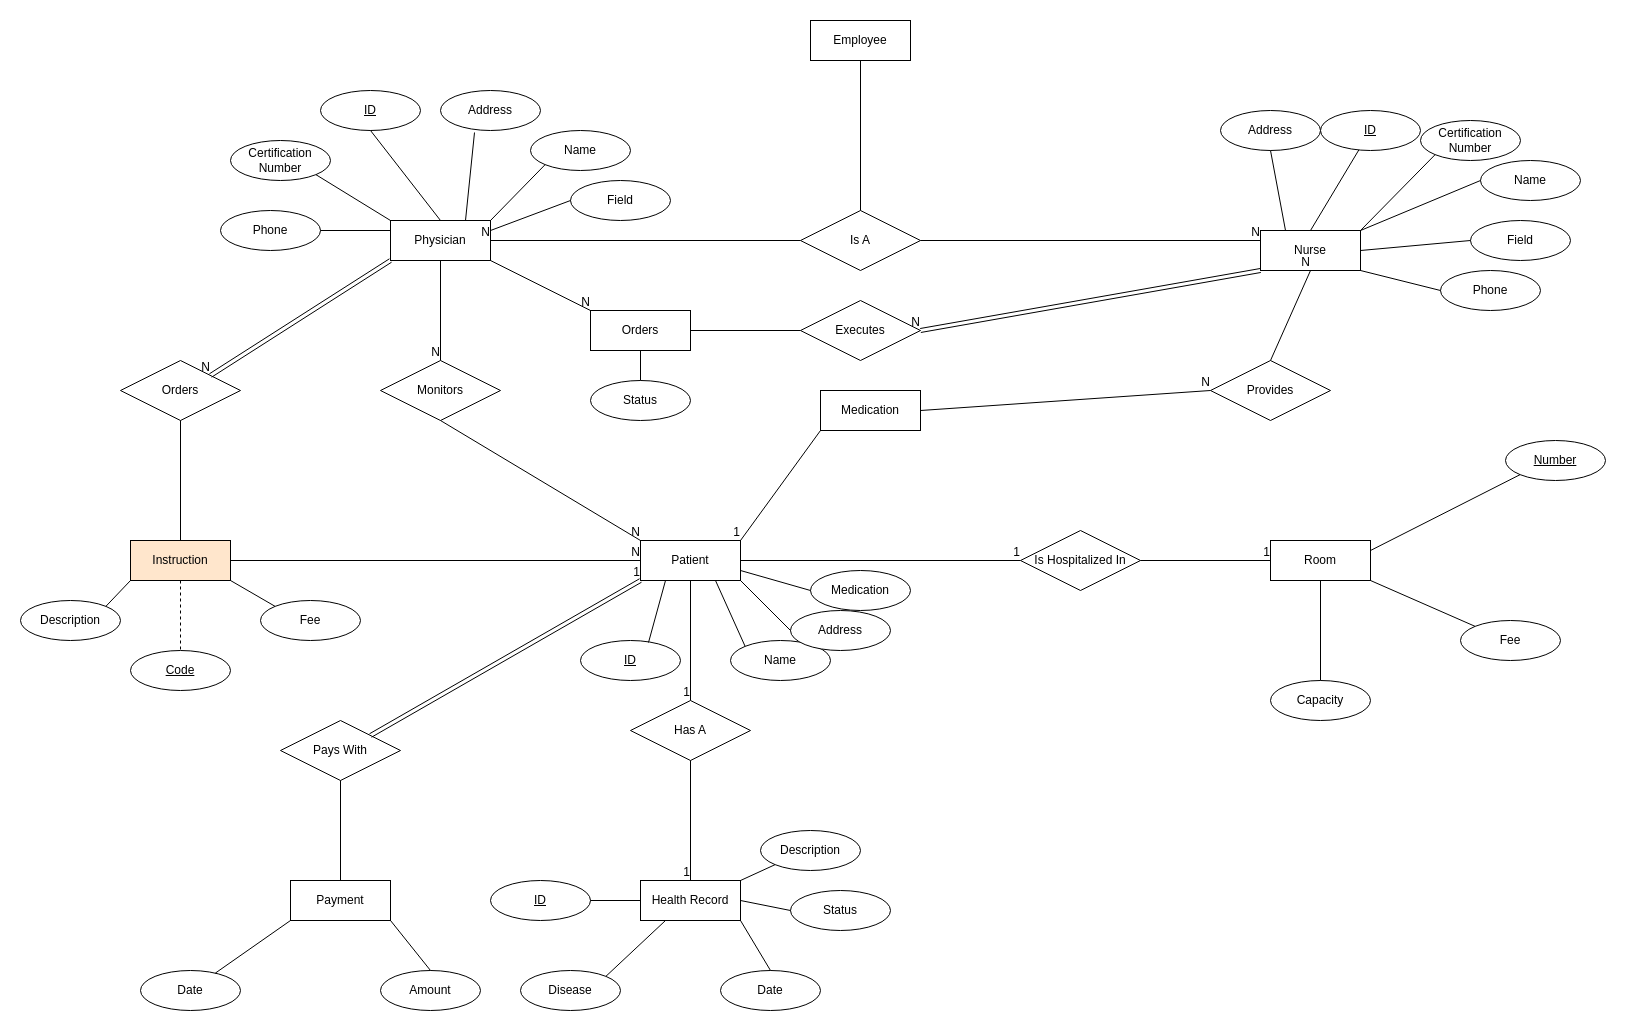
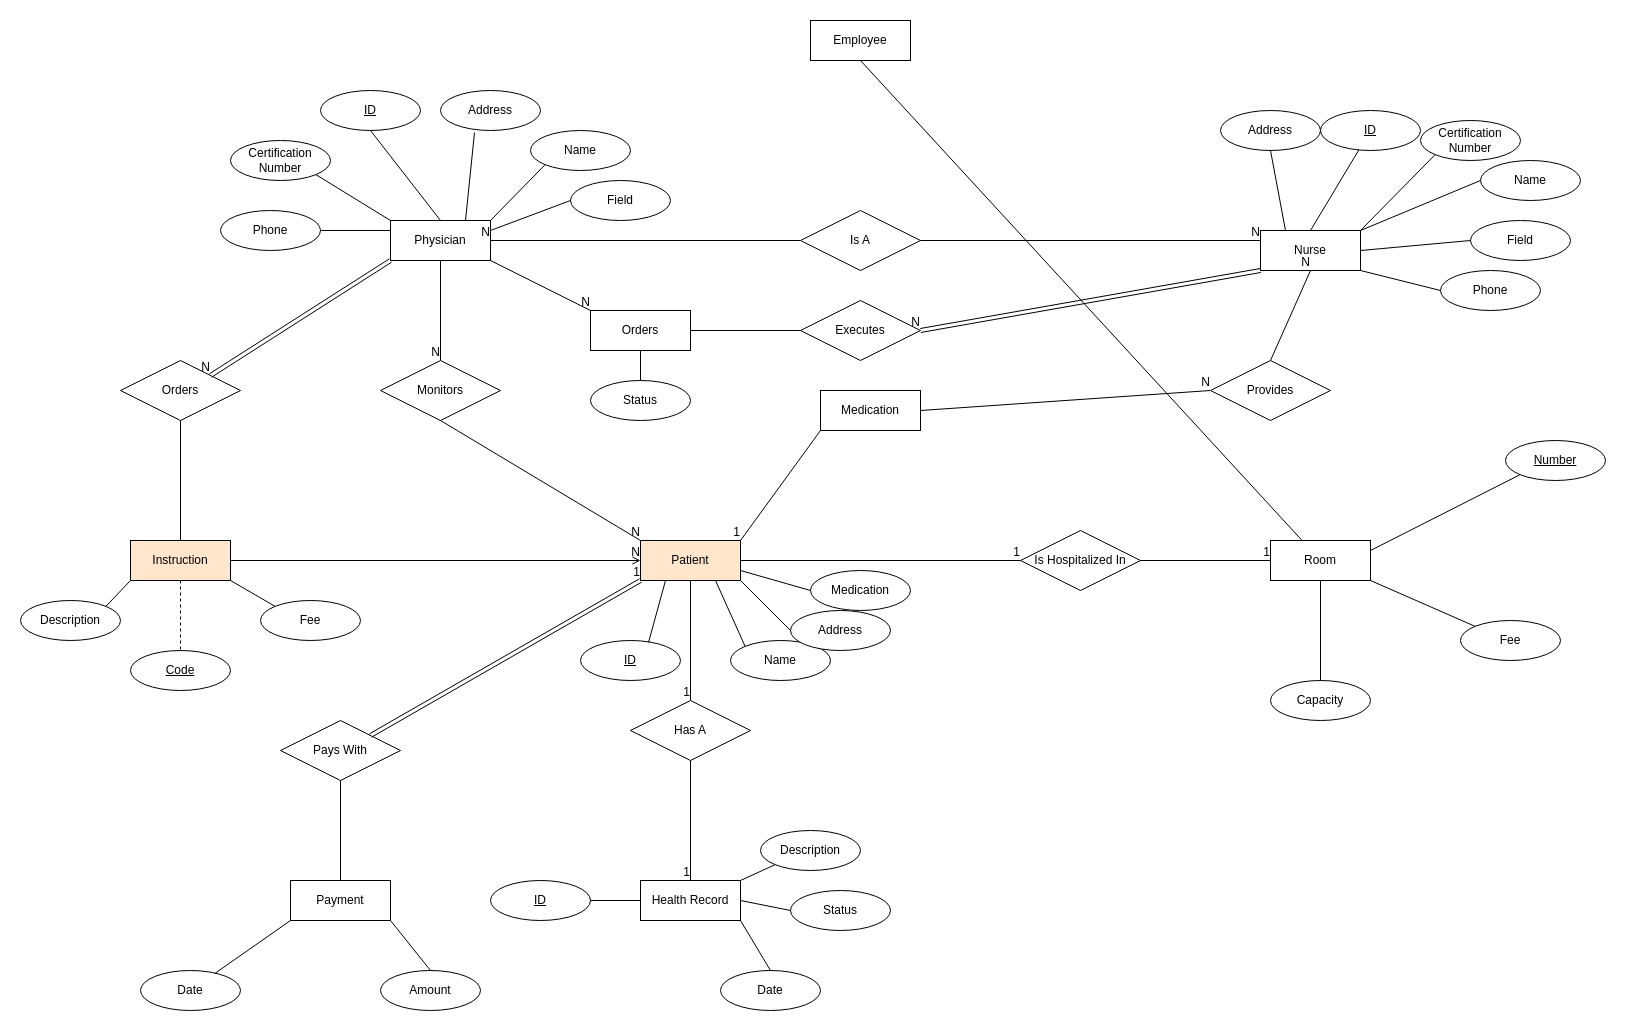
(861, 136) -> (1082, 301)
(635, 561) -> (635, 561)
(691, 561) -> (691, 561)
(635, 949) -> none
(571, 991) -> none
